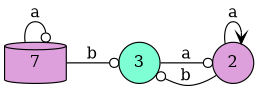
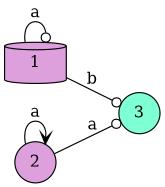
(35, 63) -> (35, 63)
(182, 63) -> none
(186, 76) -> (93, 125)
